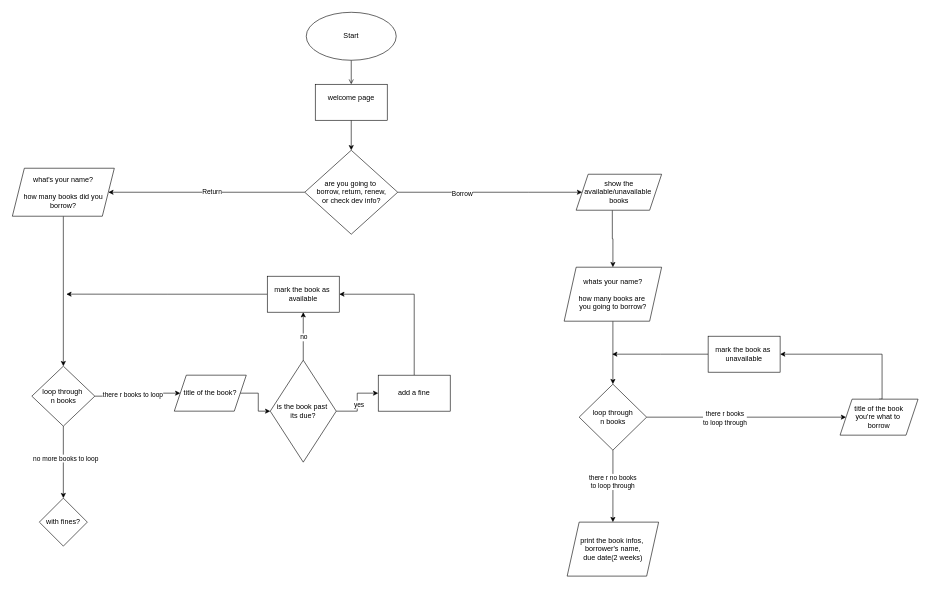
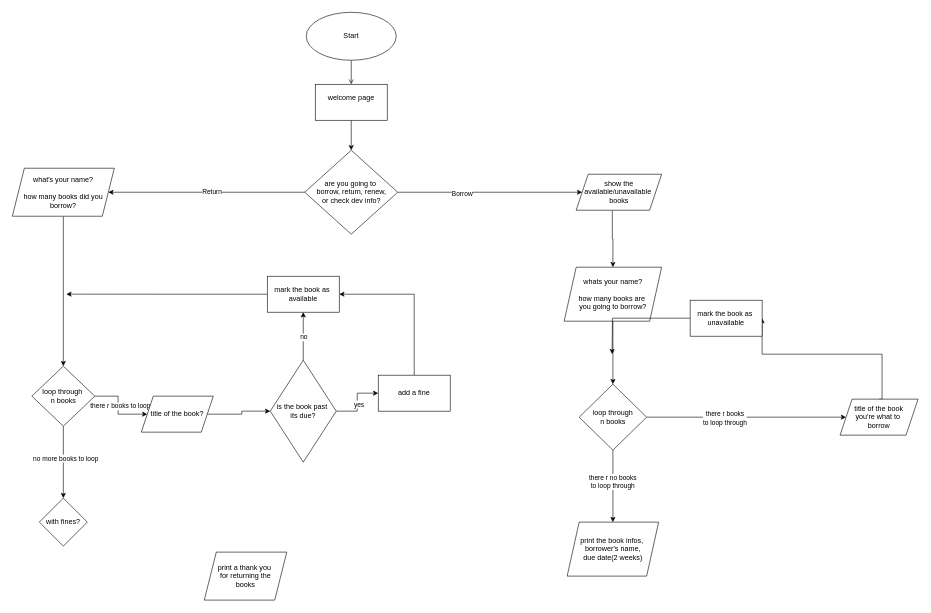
(744, 354) -> (726, 318)
(210, 393) -> (177, 414)
none -> (246, 576)
